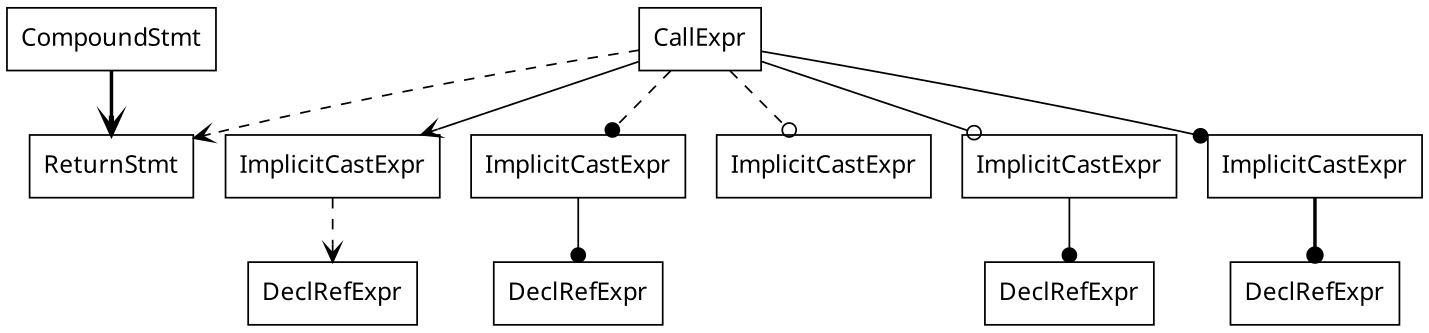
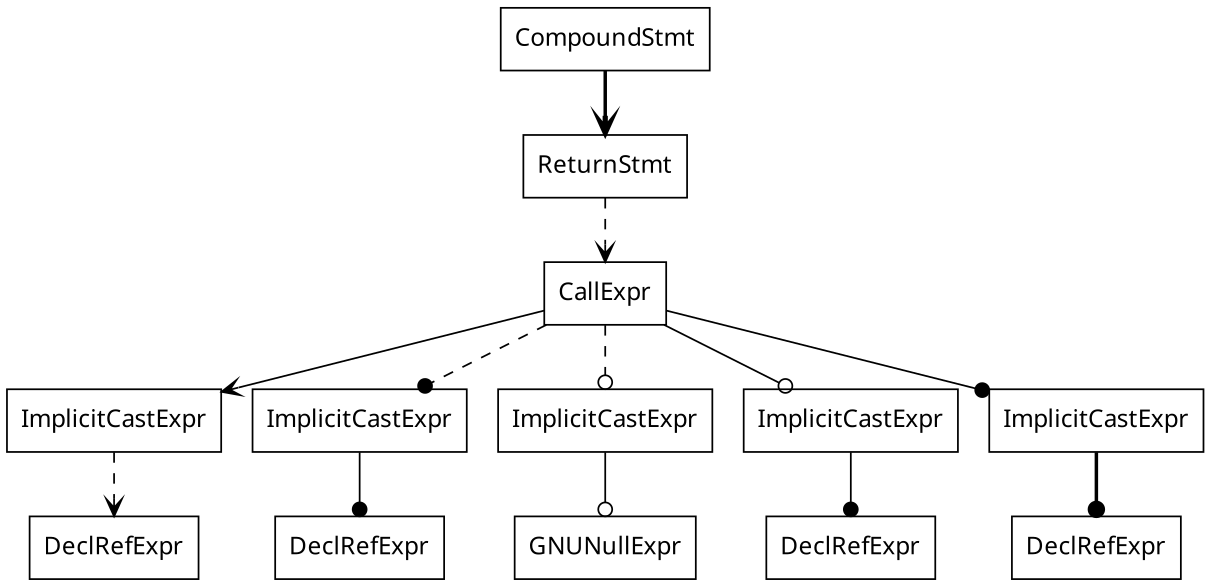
(424, 88) -> (605, 221)
none -> (605, 548)
